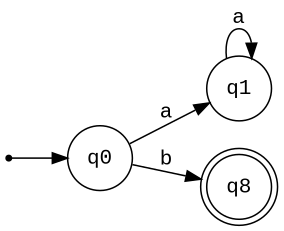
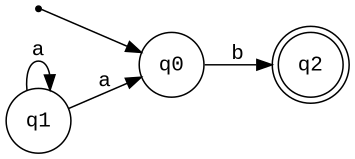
(163, 127) -> (98, 96)
(239, 187) -> (311, 65)
